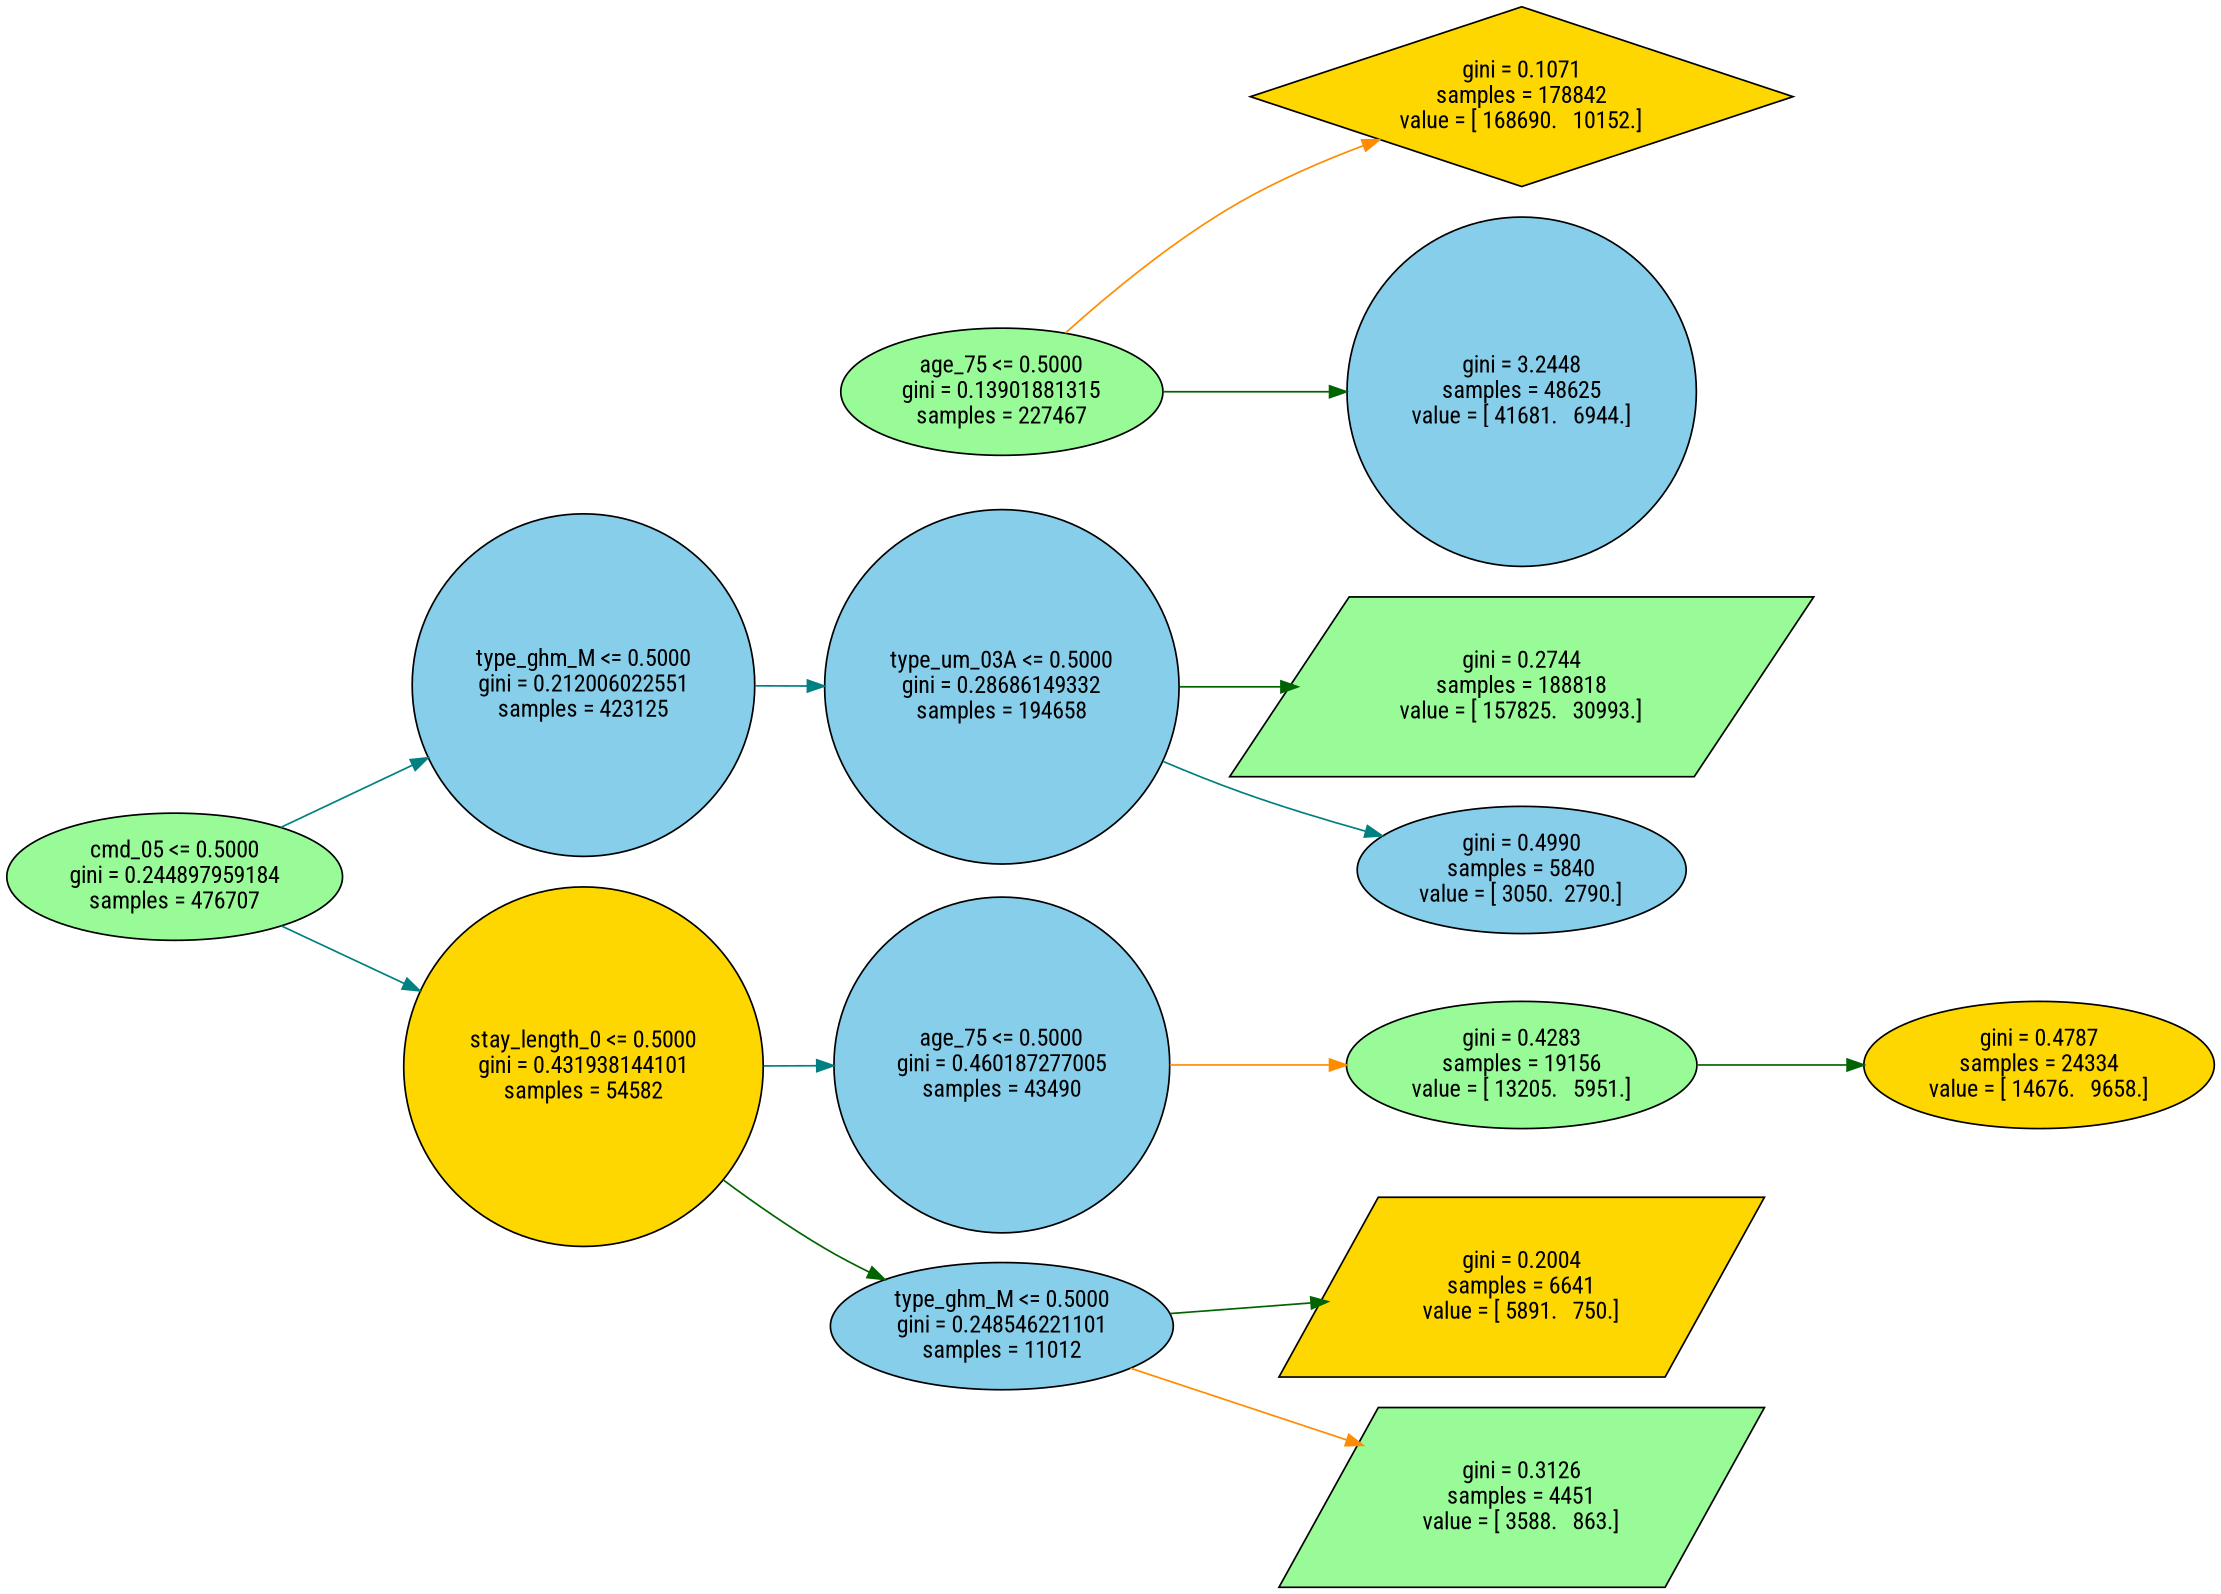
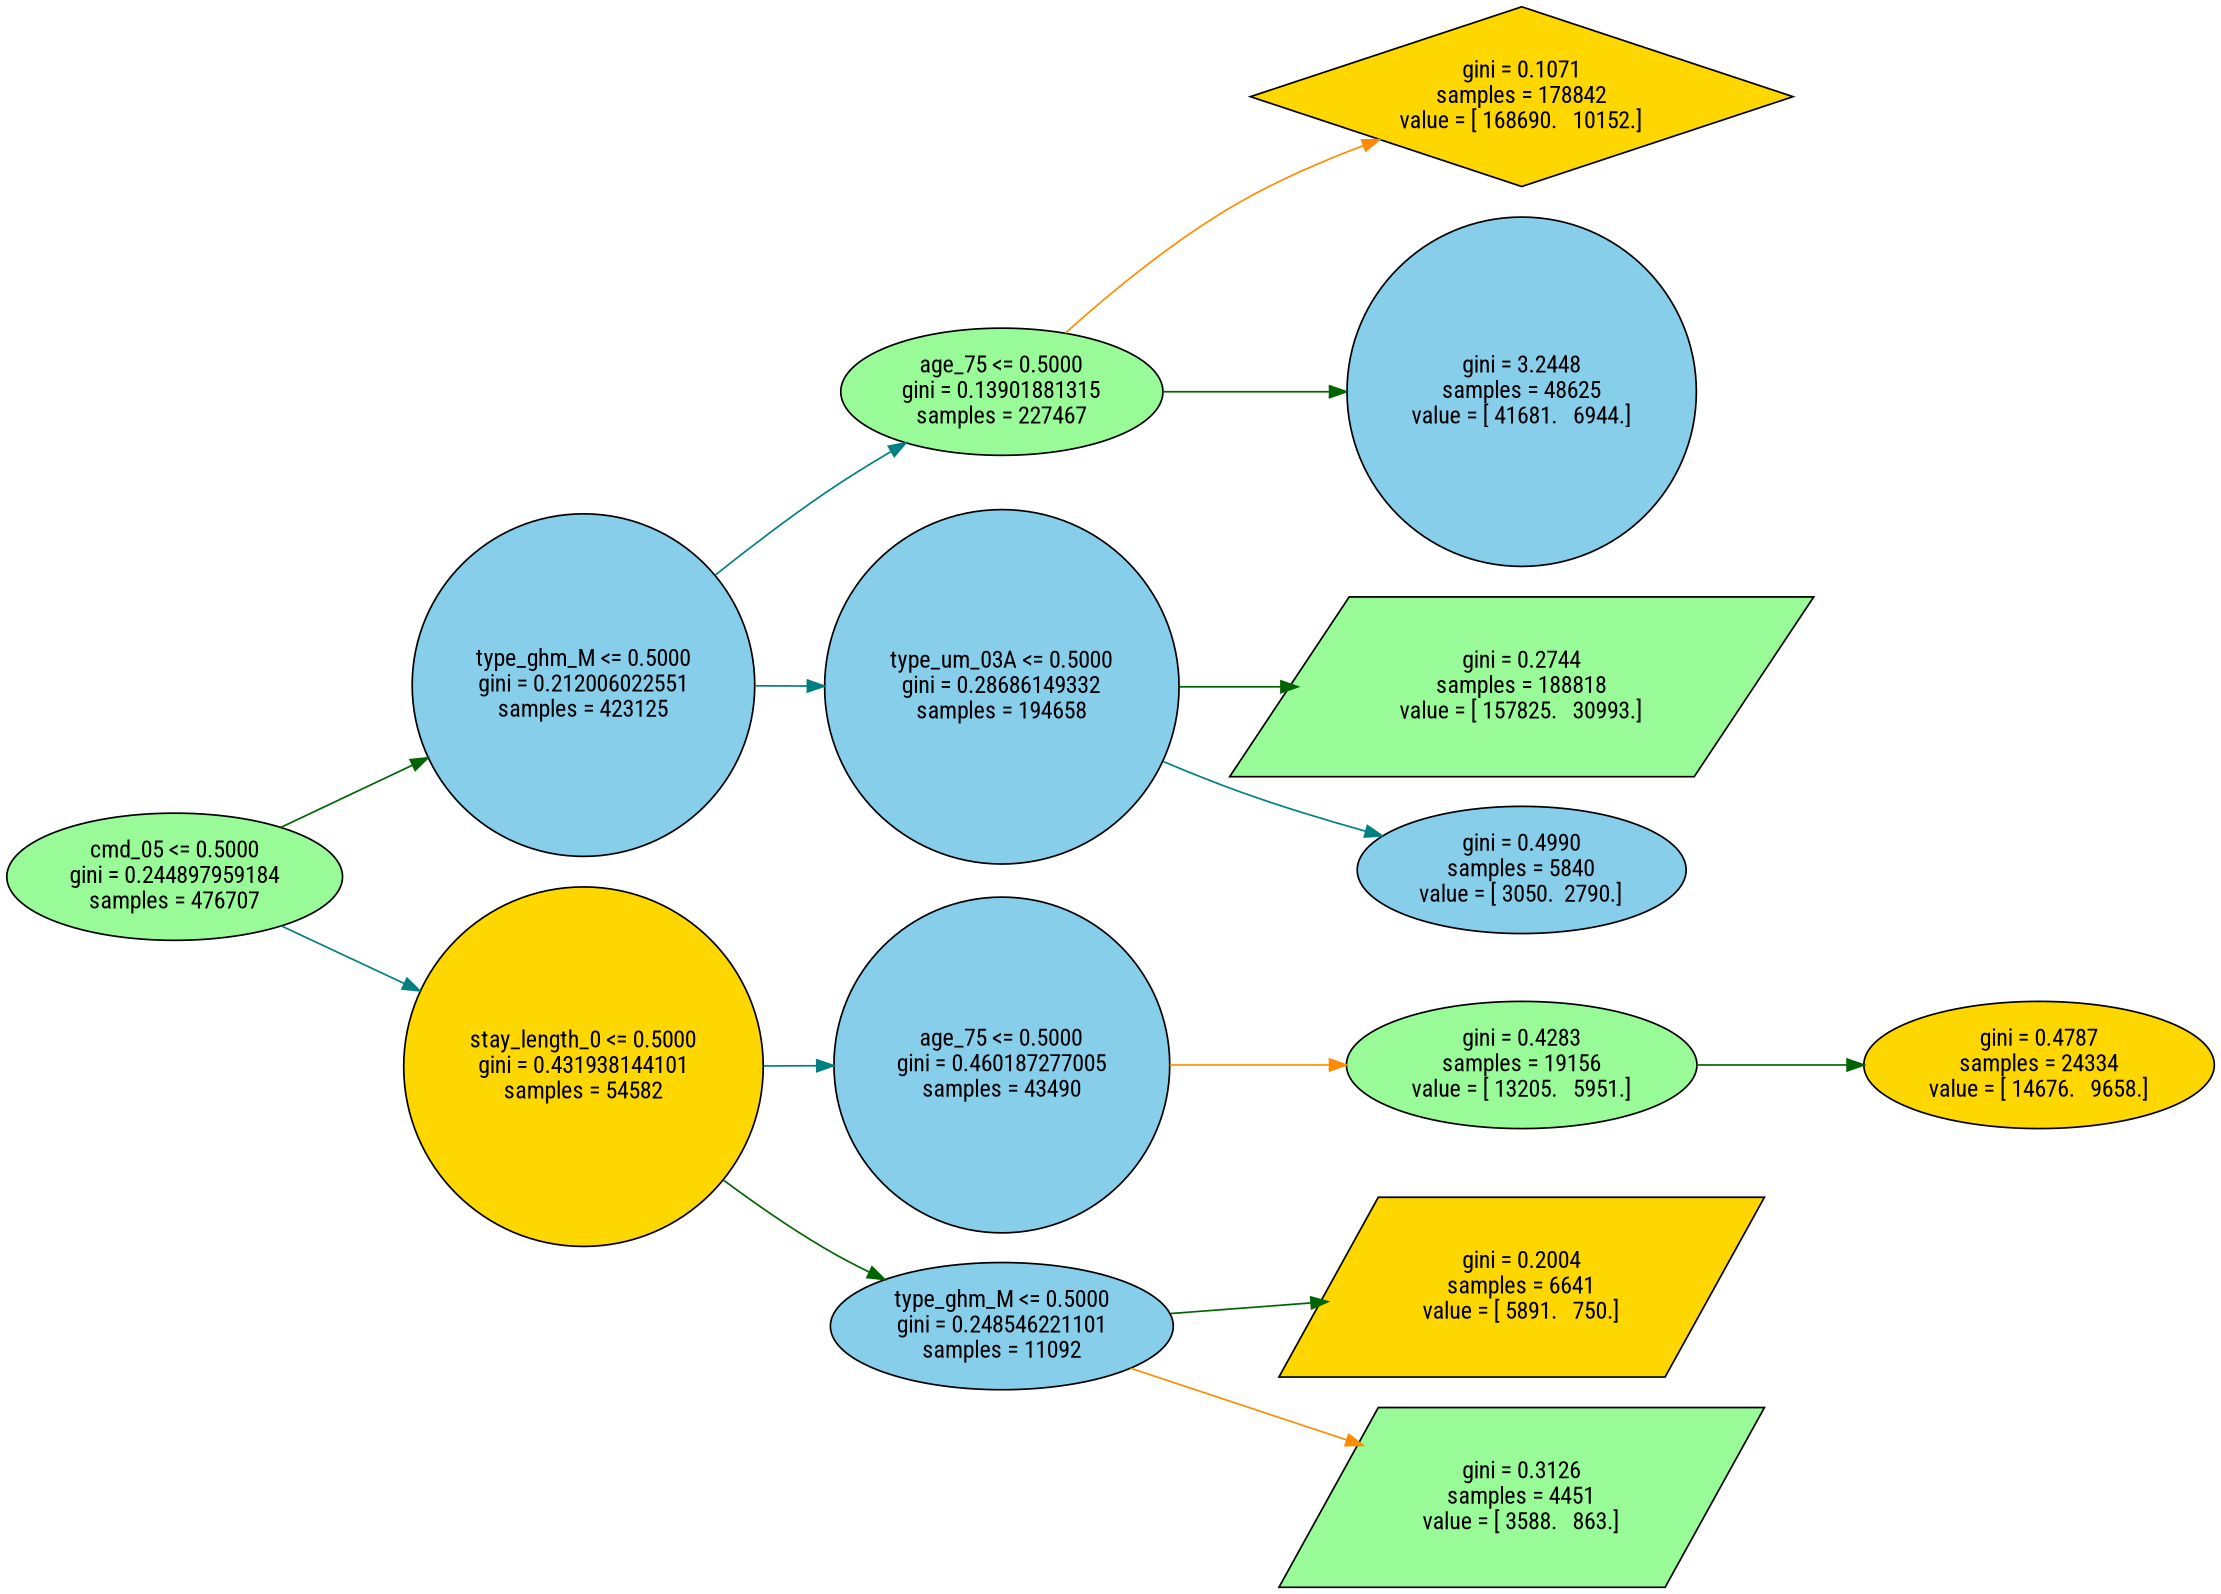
none -> (801, 510)
(347, 796) -> (347, 796)
(1002, 1326) -> (1002, 1326)
